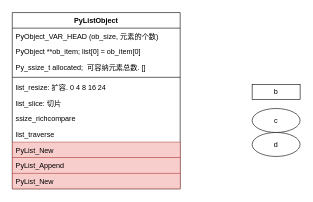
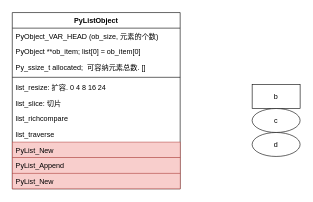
(276, 92) -> (276, 96)
(48, 119) -> (45, 119)
